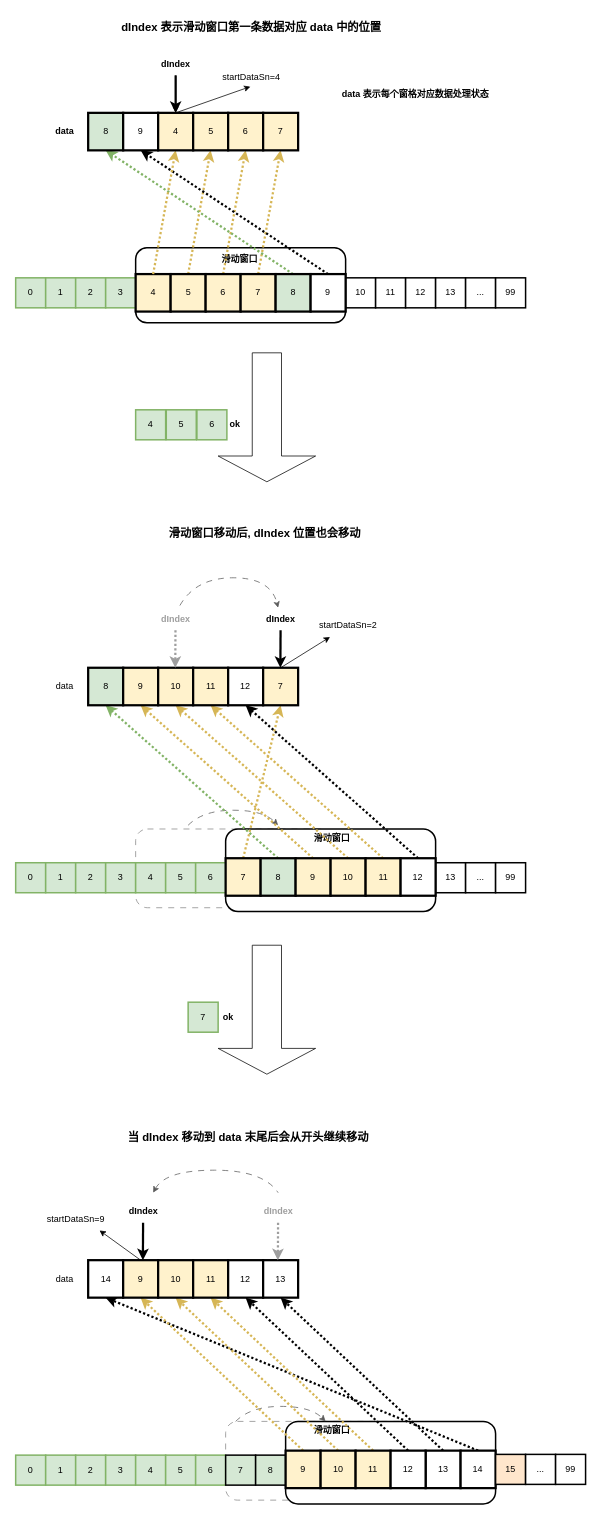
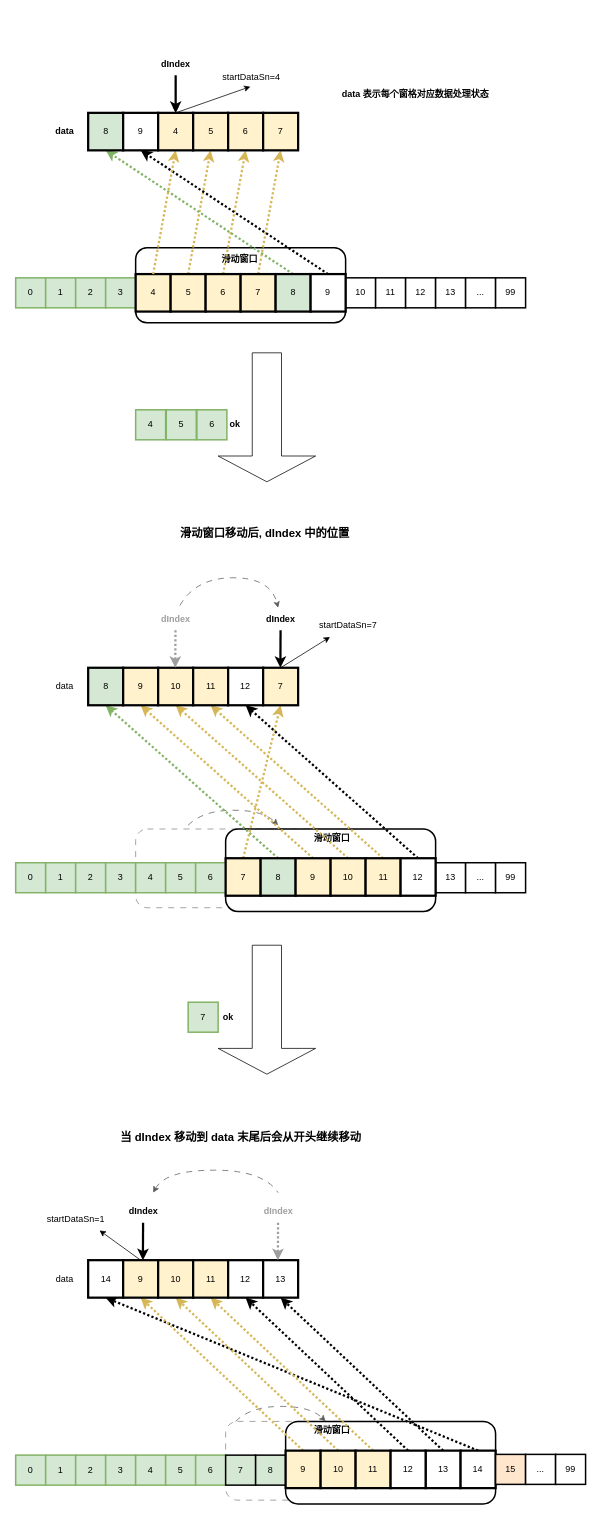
(251, 27) -> none
(265, 533) -> (265, 533)
(348, 626) -> (348, 626)
(248, 1137) -> (240, 1137)
(76, 1219) -> (76, 1219)
